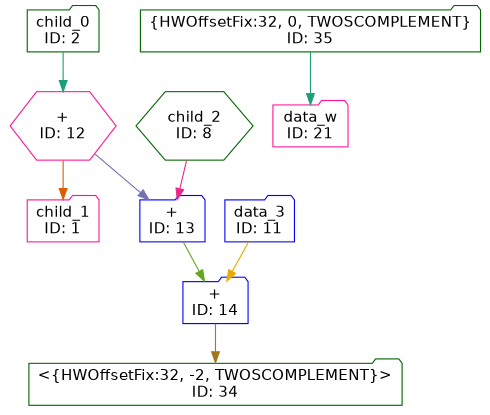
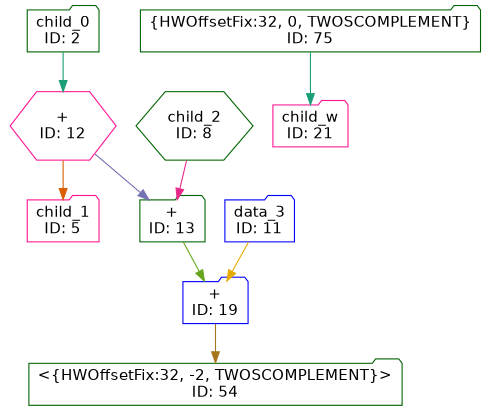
(310, 31) -> (310, 31)
(310, 126) -> (310, 126)
(63, 221) -> (63, 221)
(172, 221) -> (172, 221)
(216, 303) -> (216, 303)
(216, 384) -> (216, 384)
